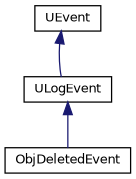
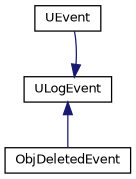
(59, 60) -> (76, 48)
